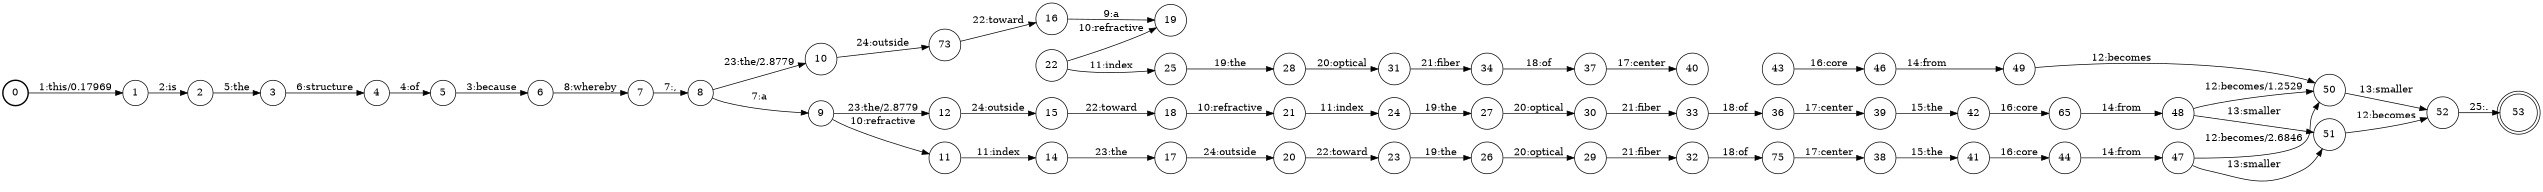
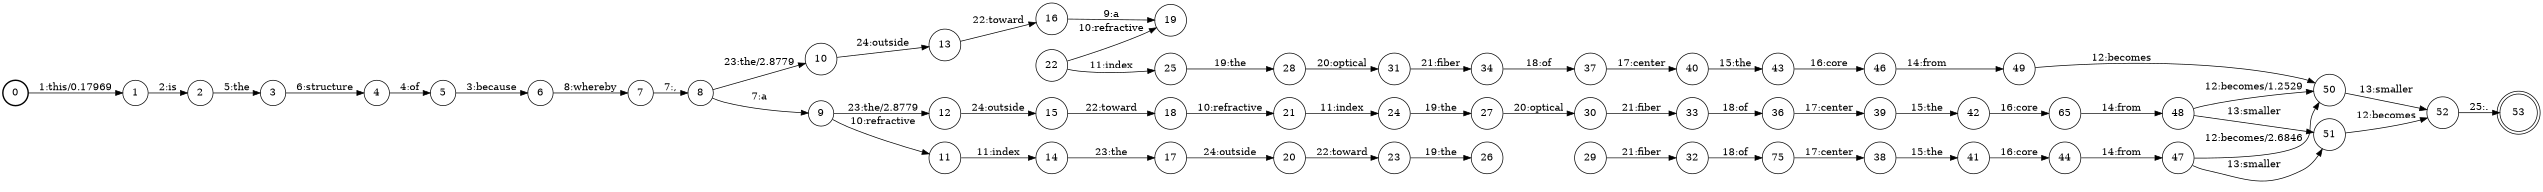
(945, 45) -> (945, 45)
none -> (1732, 69)
(1535, 158) -> none
